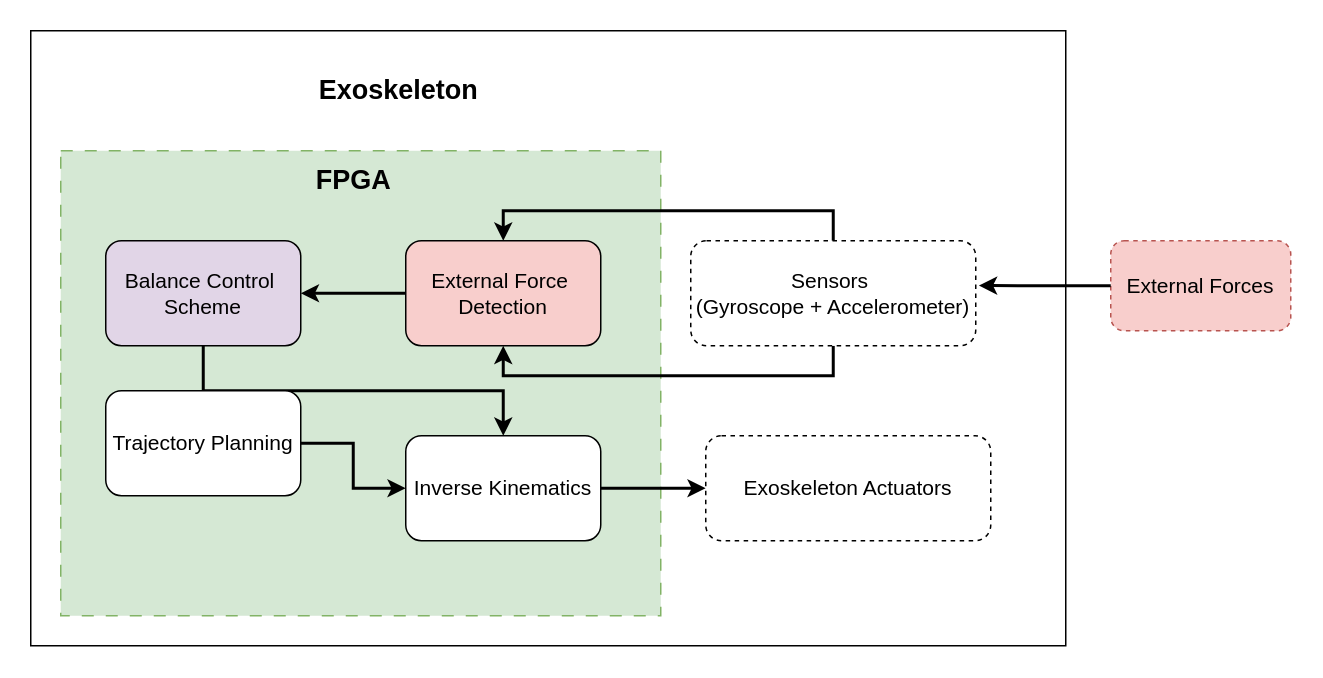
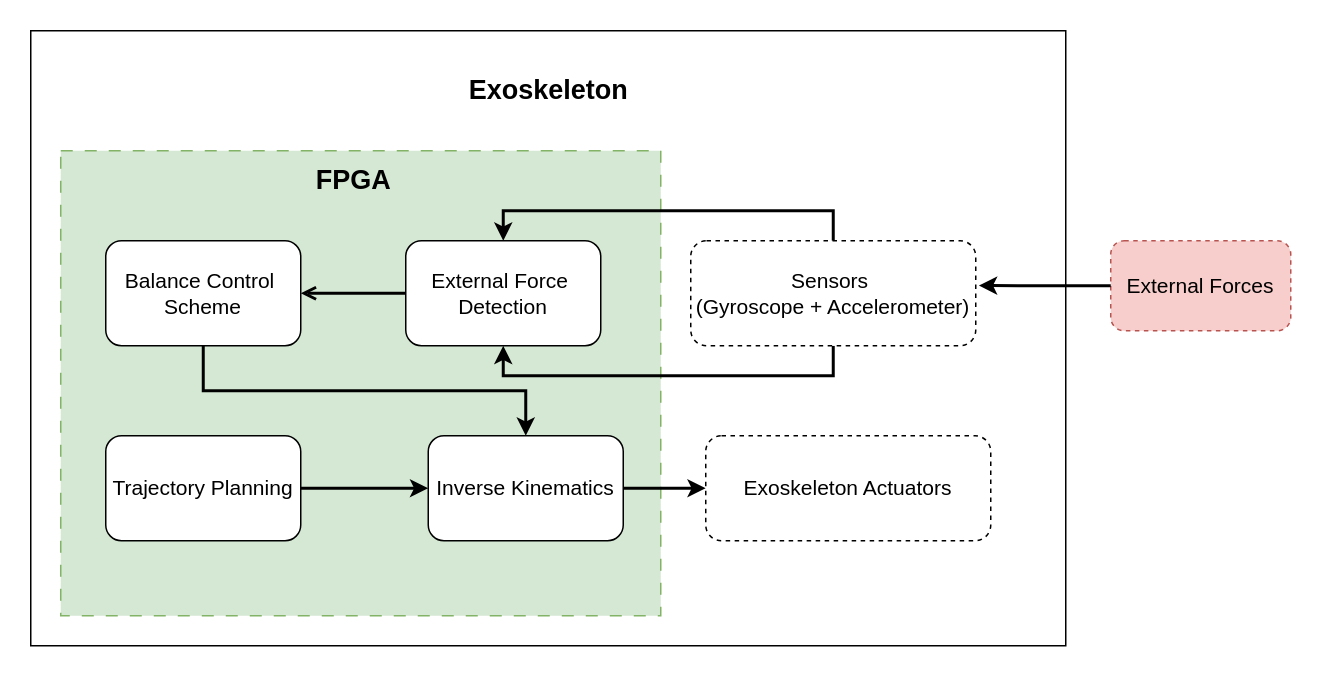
(398, 91) -> (548, 91)
(203, 293) -> (203, 293)
(315, 293) -> (313, 293)
(503, 293) -> (503, 293)
(203, 443) -> (203, 488)
(503, 488) -> (526, 488)
